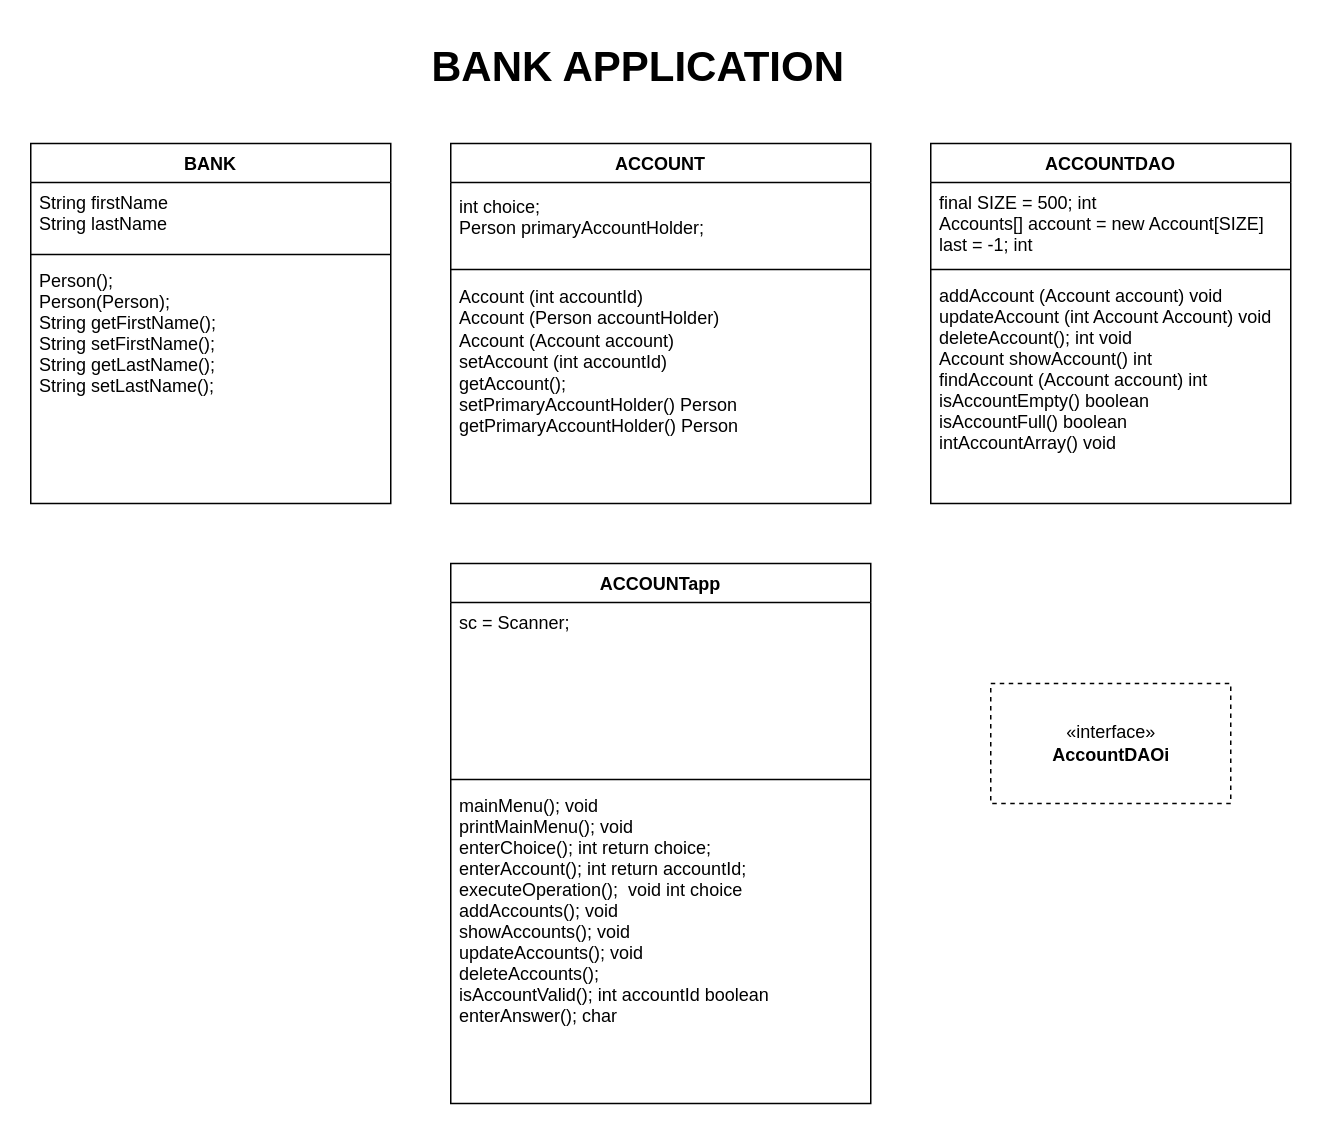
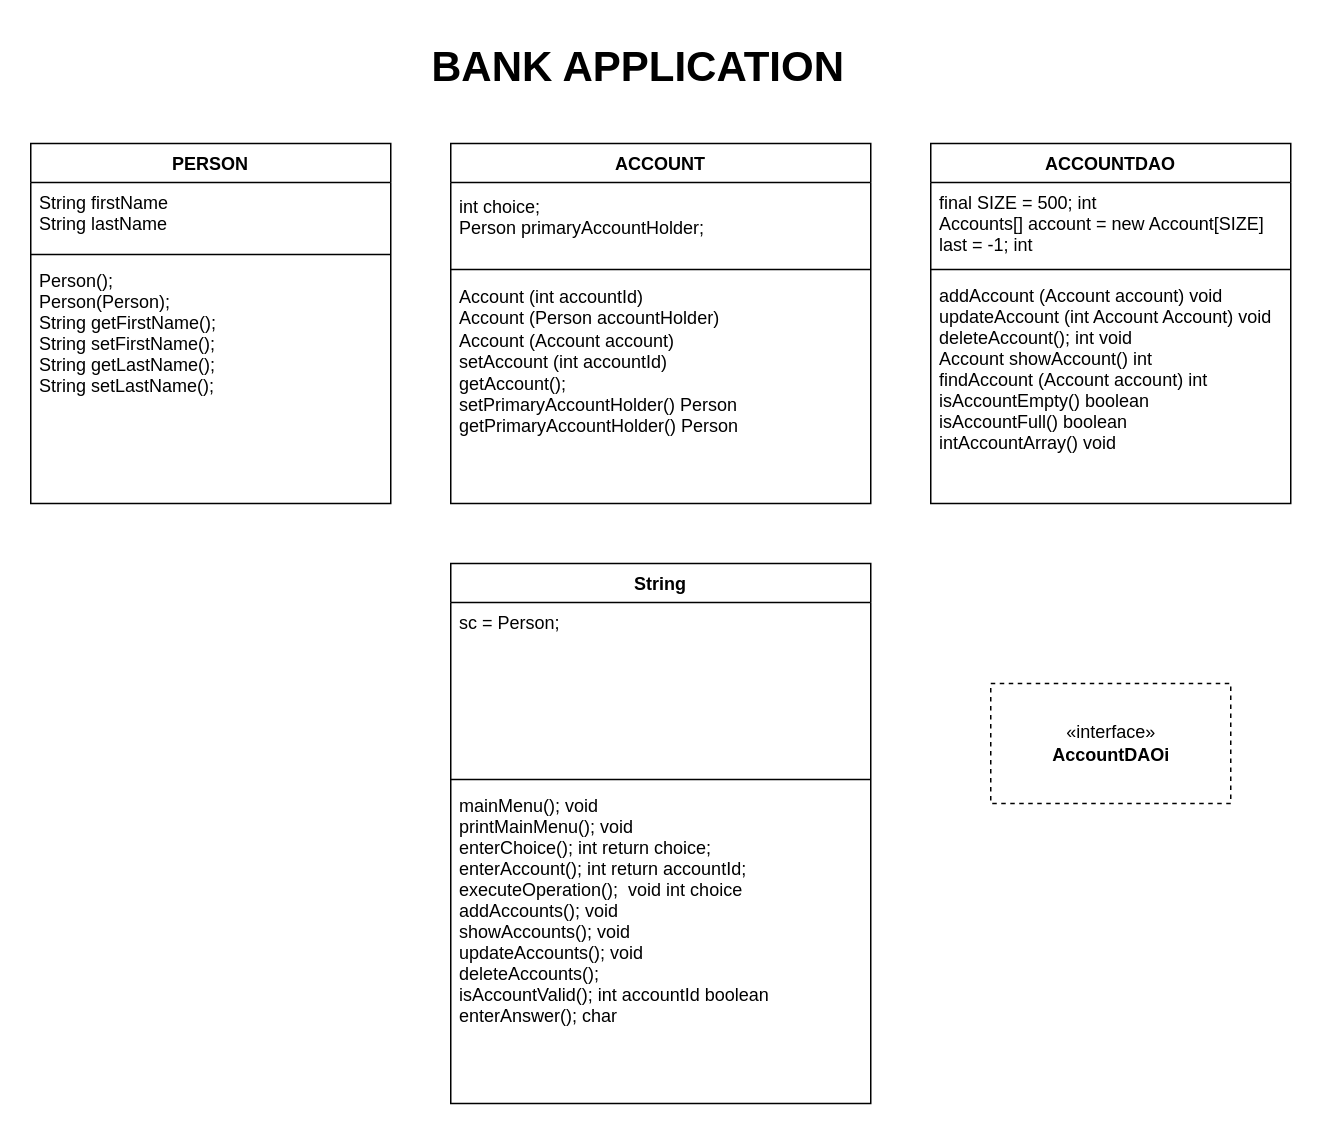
(210, 164) -> (210, 164)
(660, 584) -> (660, 584)
(518, 623) -> (512, 623)
